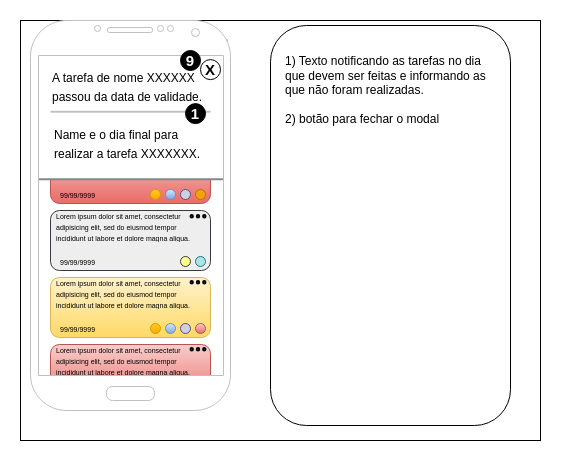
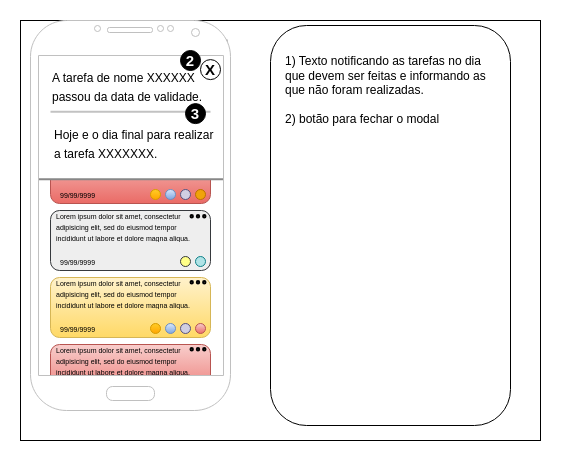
(191, 61) -> (191, 61)
(196, 114) -> (196, 114)
(137, 128) -> (137, 128)
